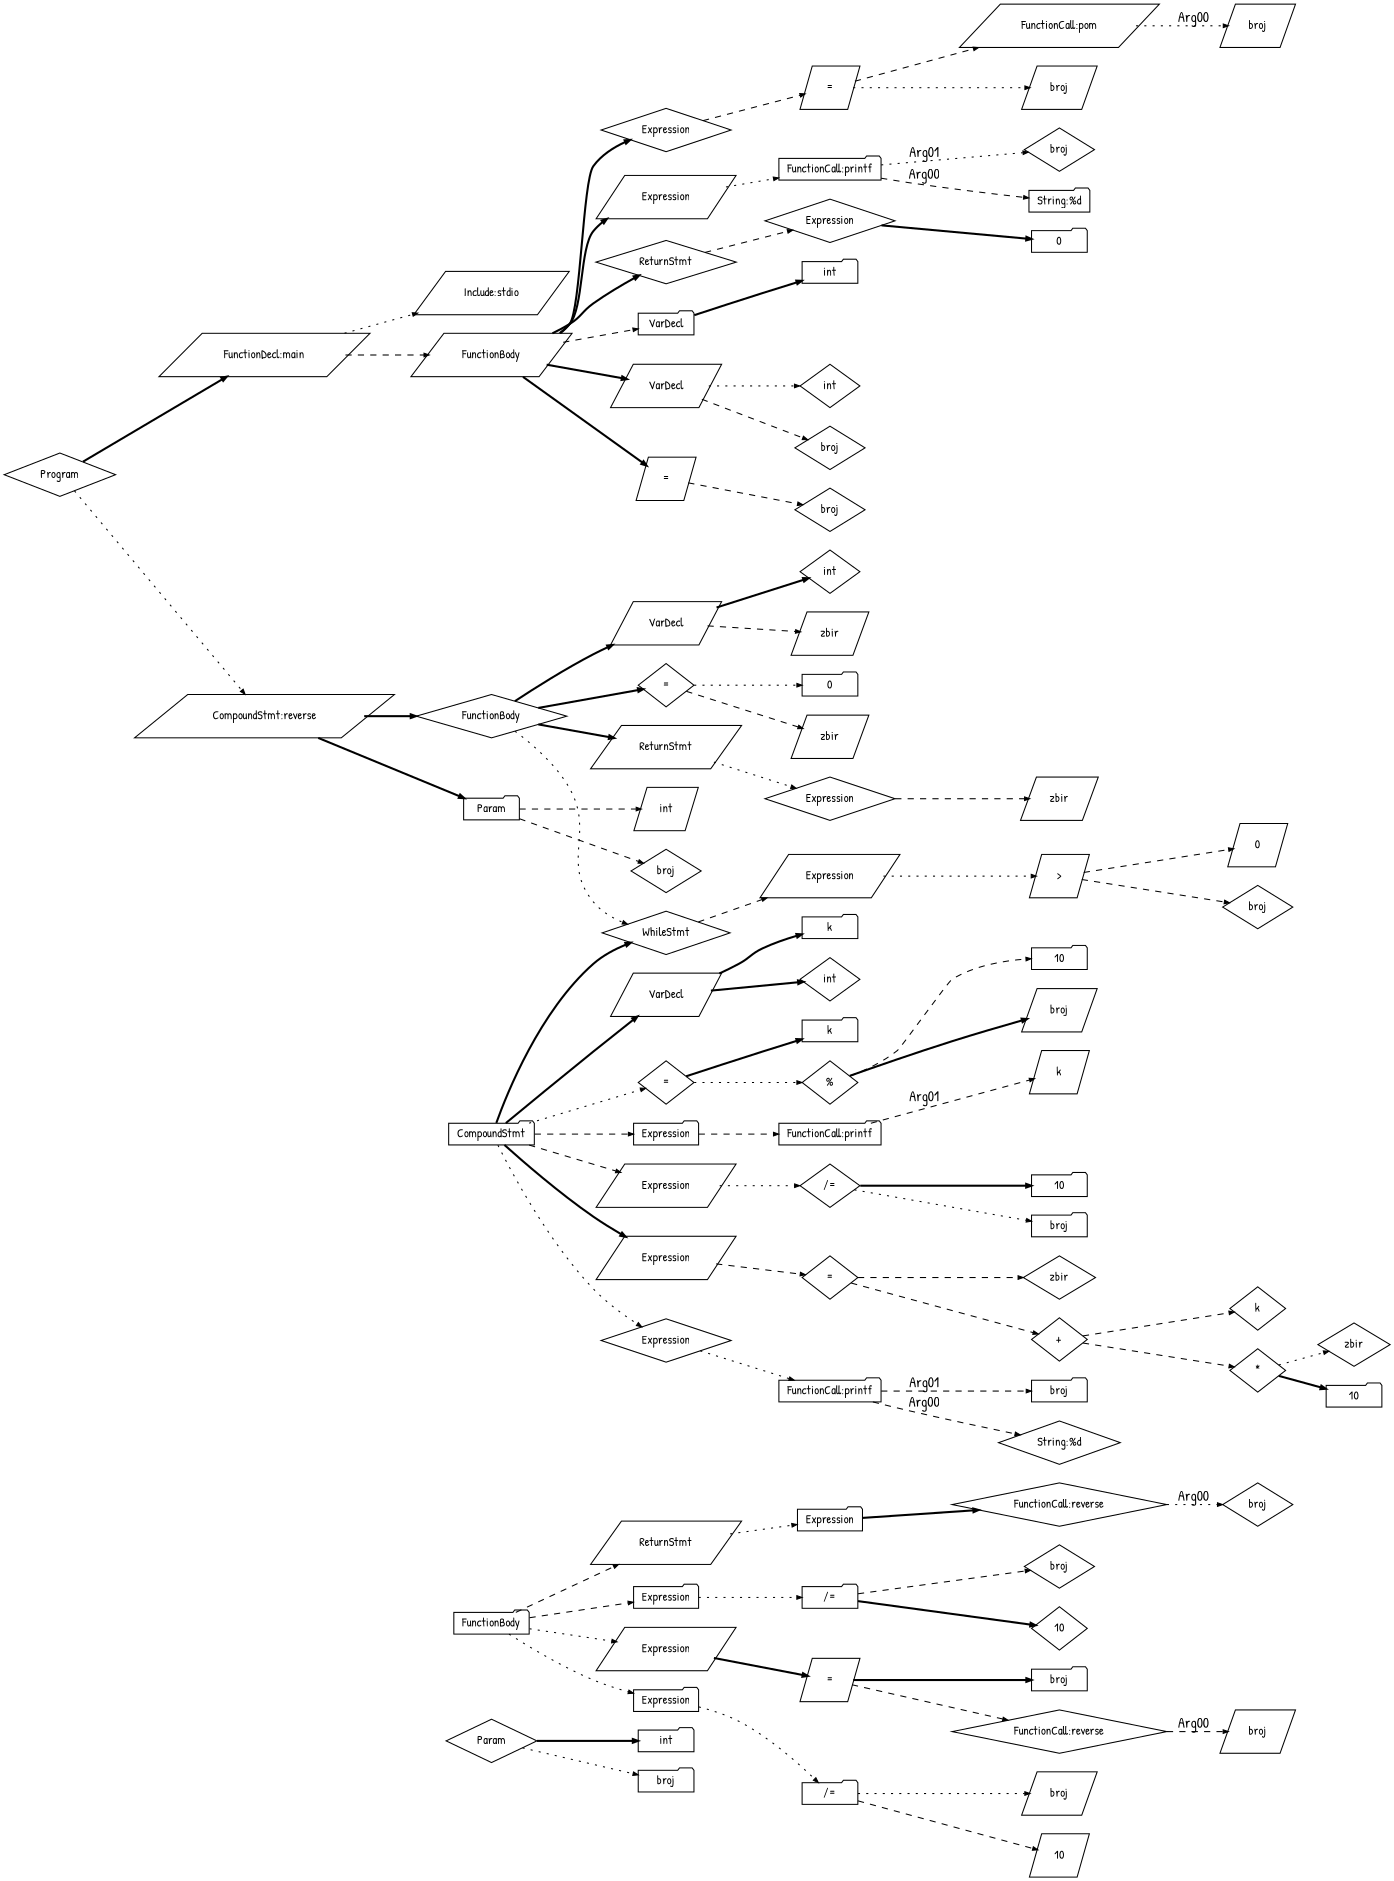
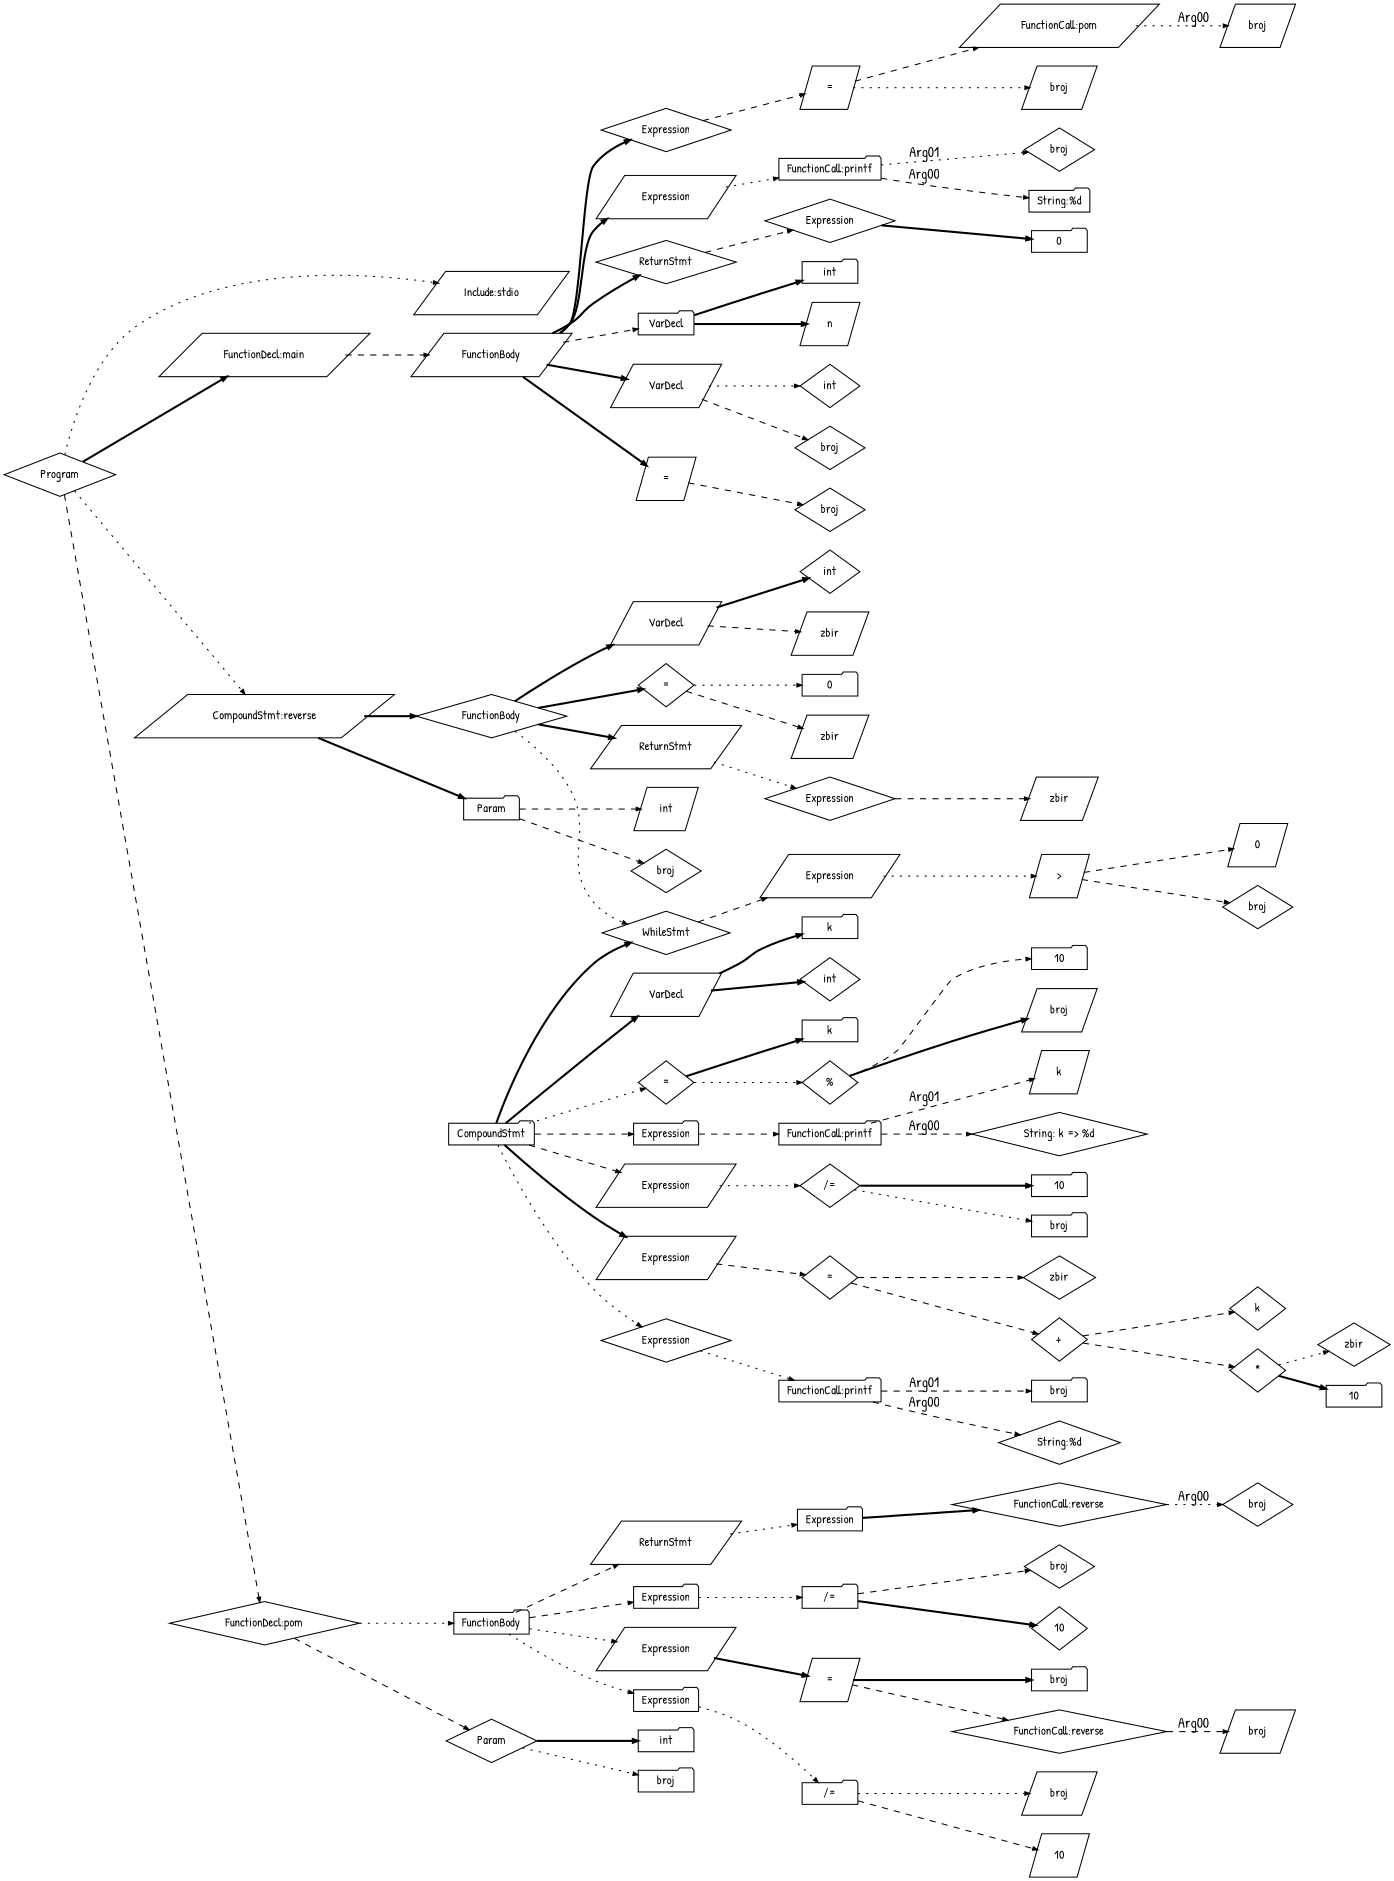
(378, 324) -> (207, 293)
none -> (830, 324)
none -> (1059, 1134)
none -> (264, 1623)
